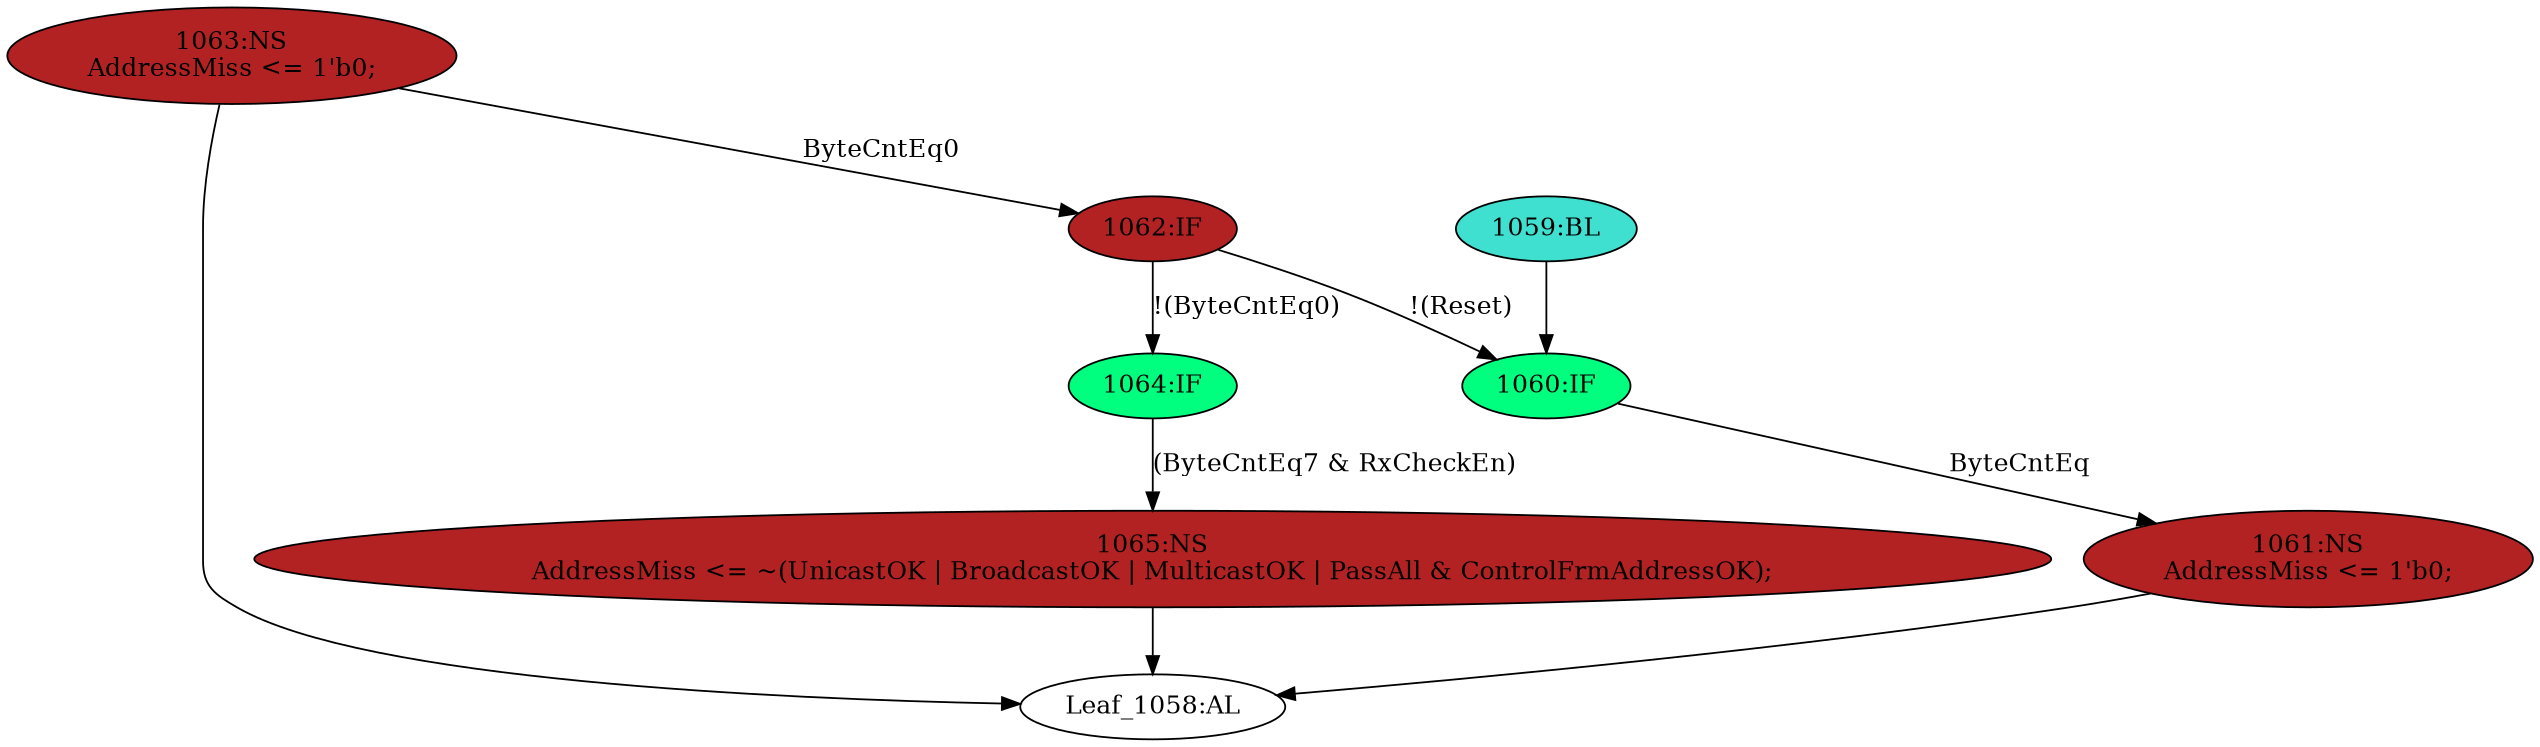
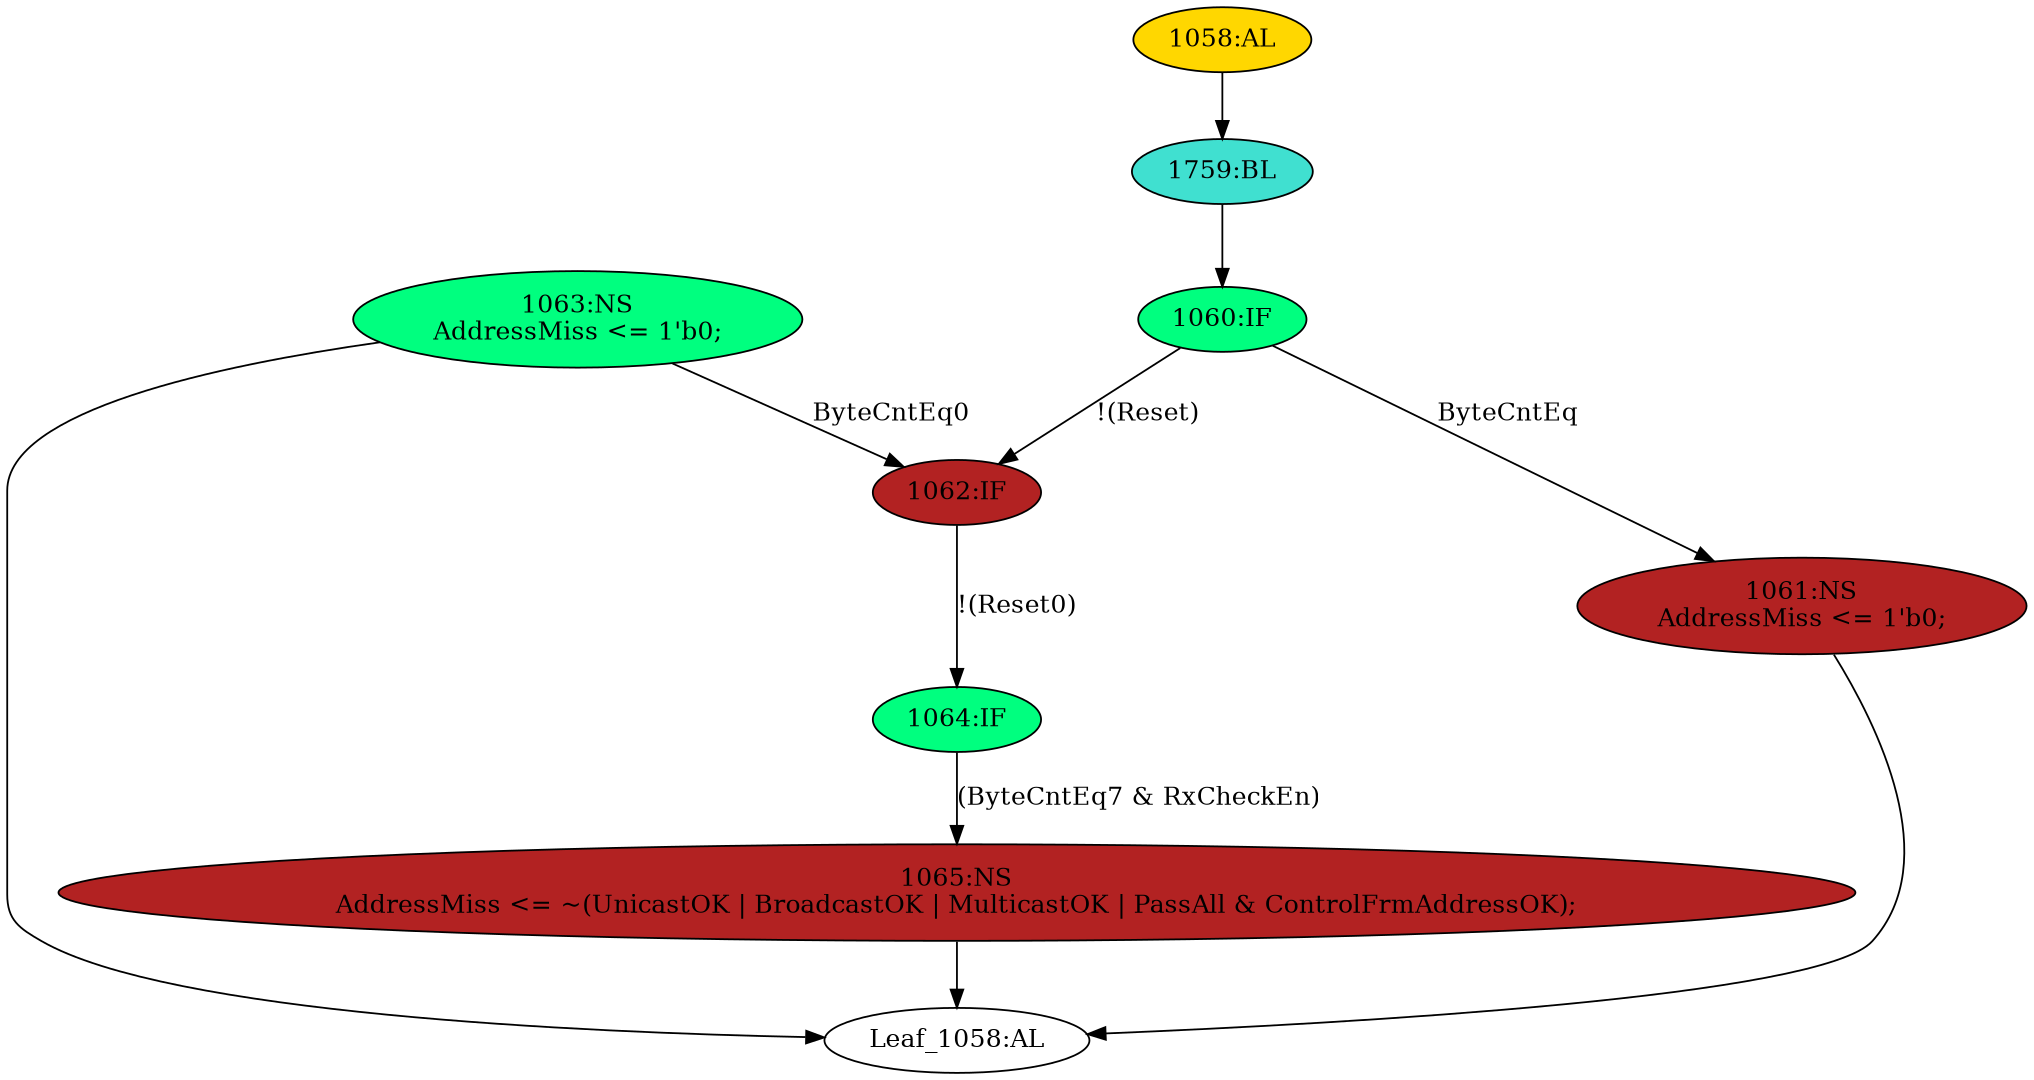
none -> (1222, 40)
(232, 56) -> (578, 319)
(1546, 229) -> (1222, 172)
(1351, 295) -> (1097, 401)
(1247, 307) -> (1017, 606)
